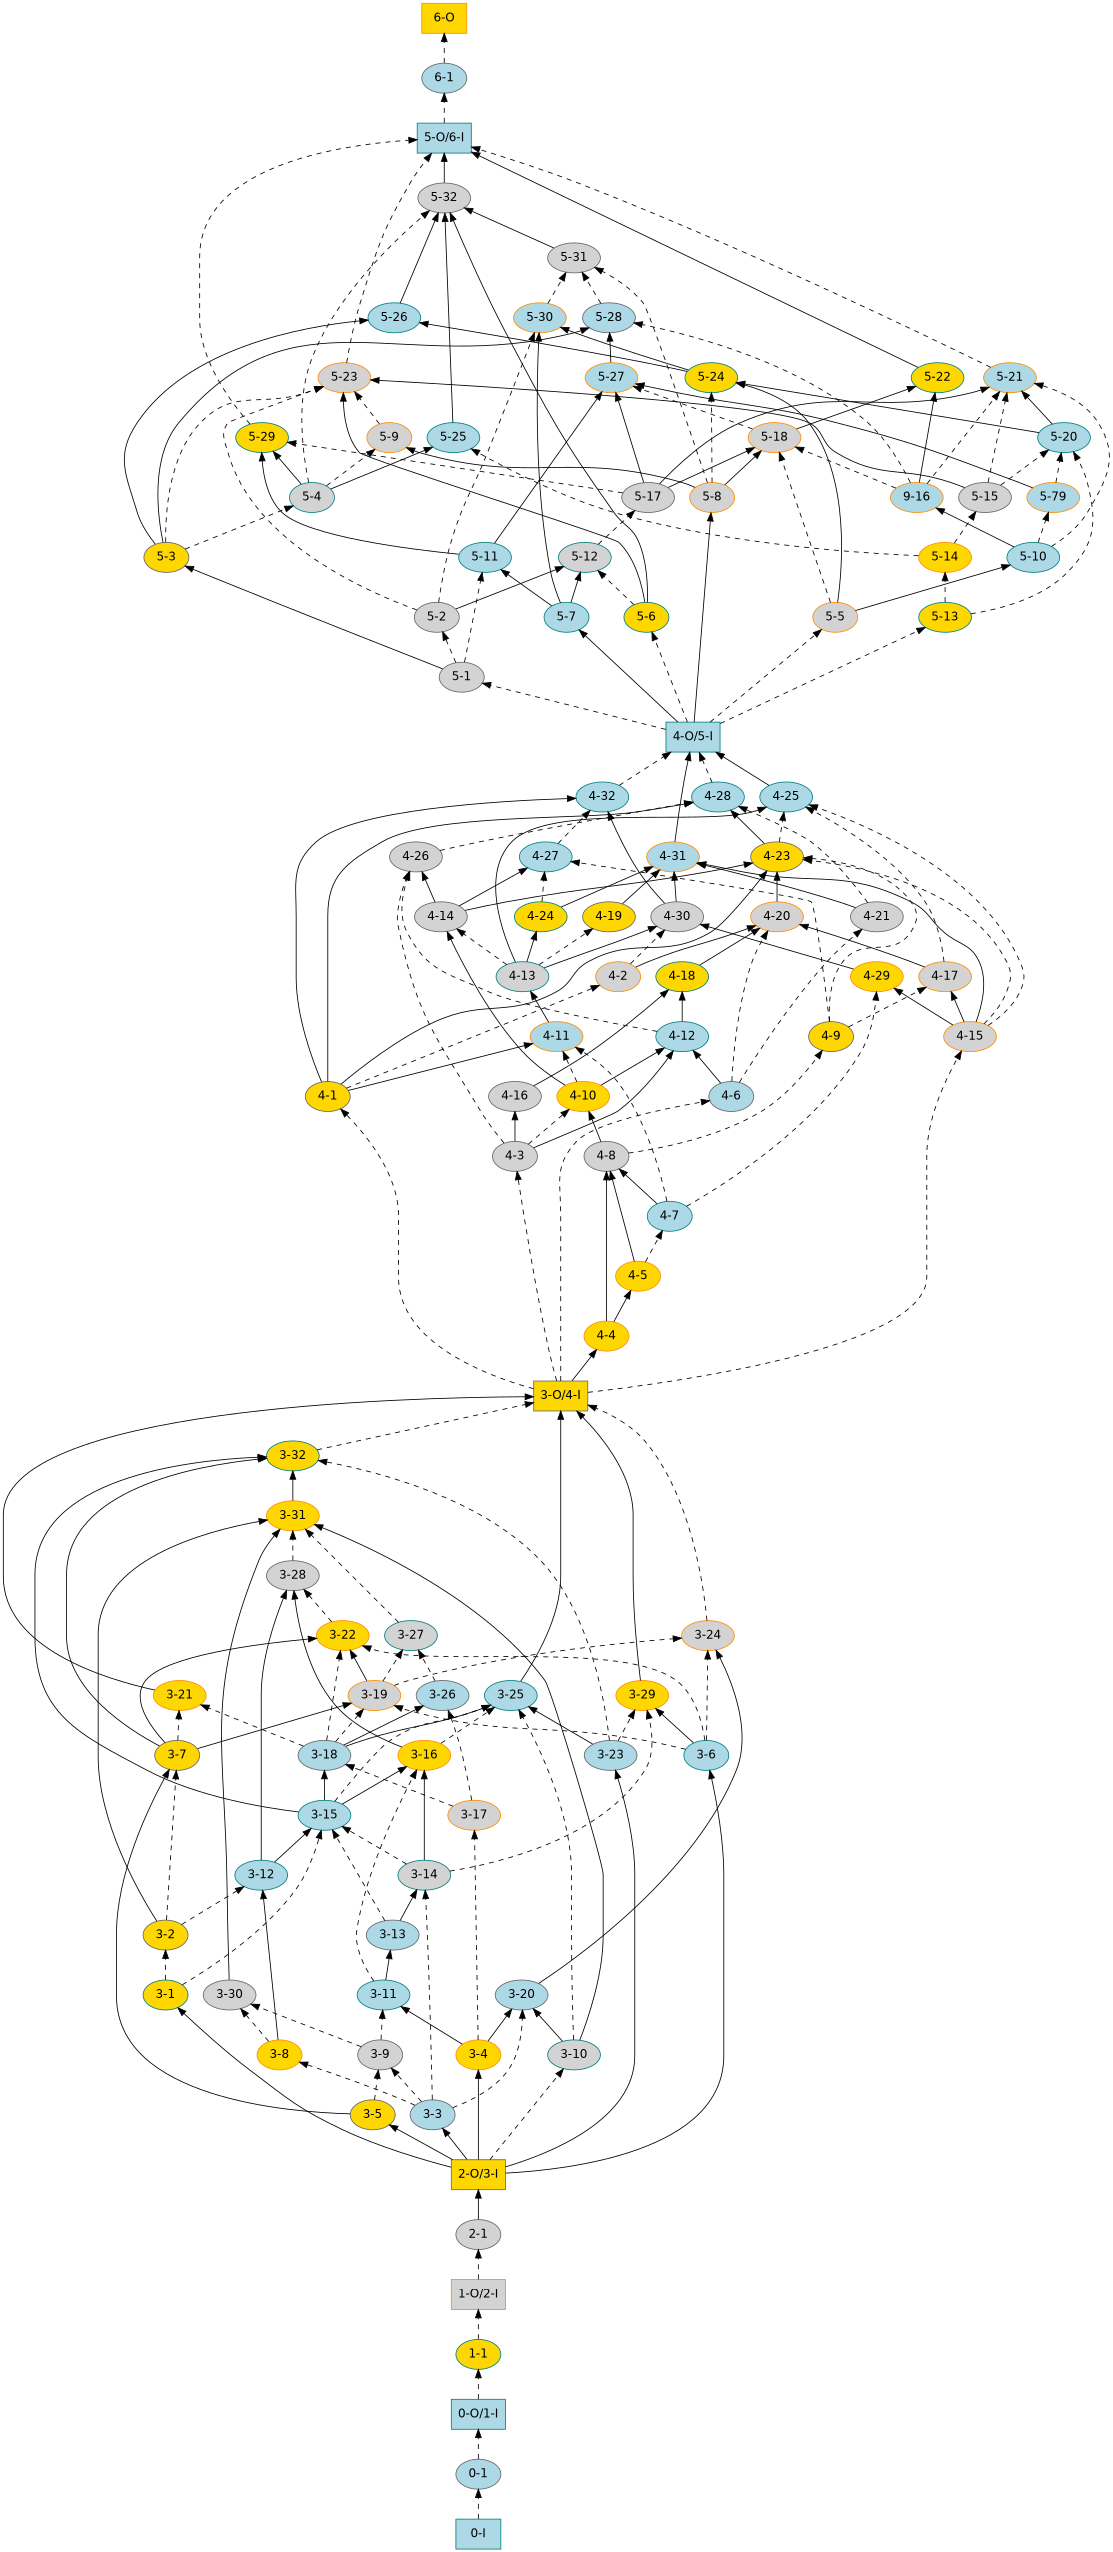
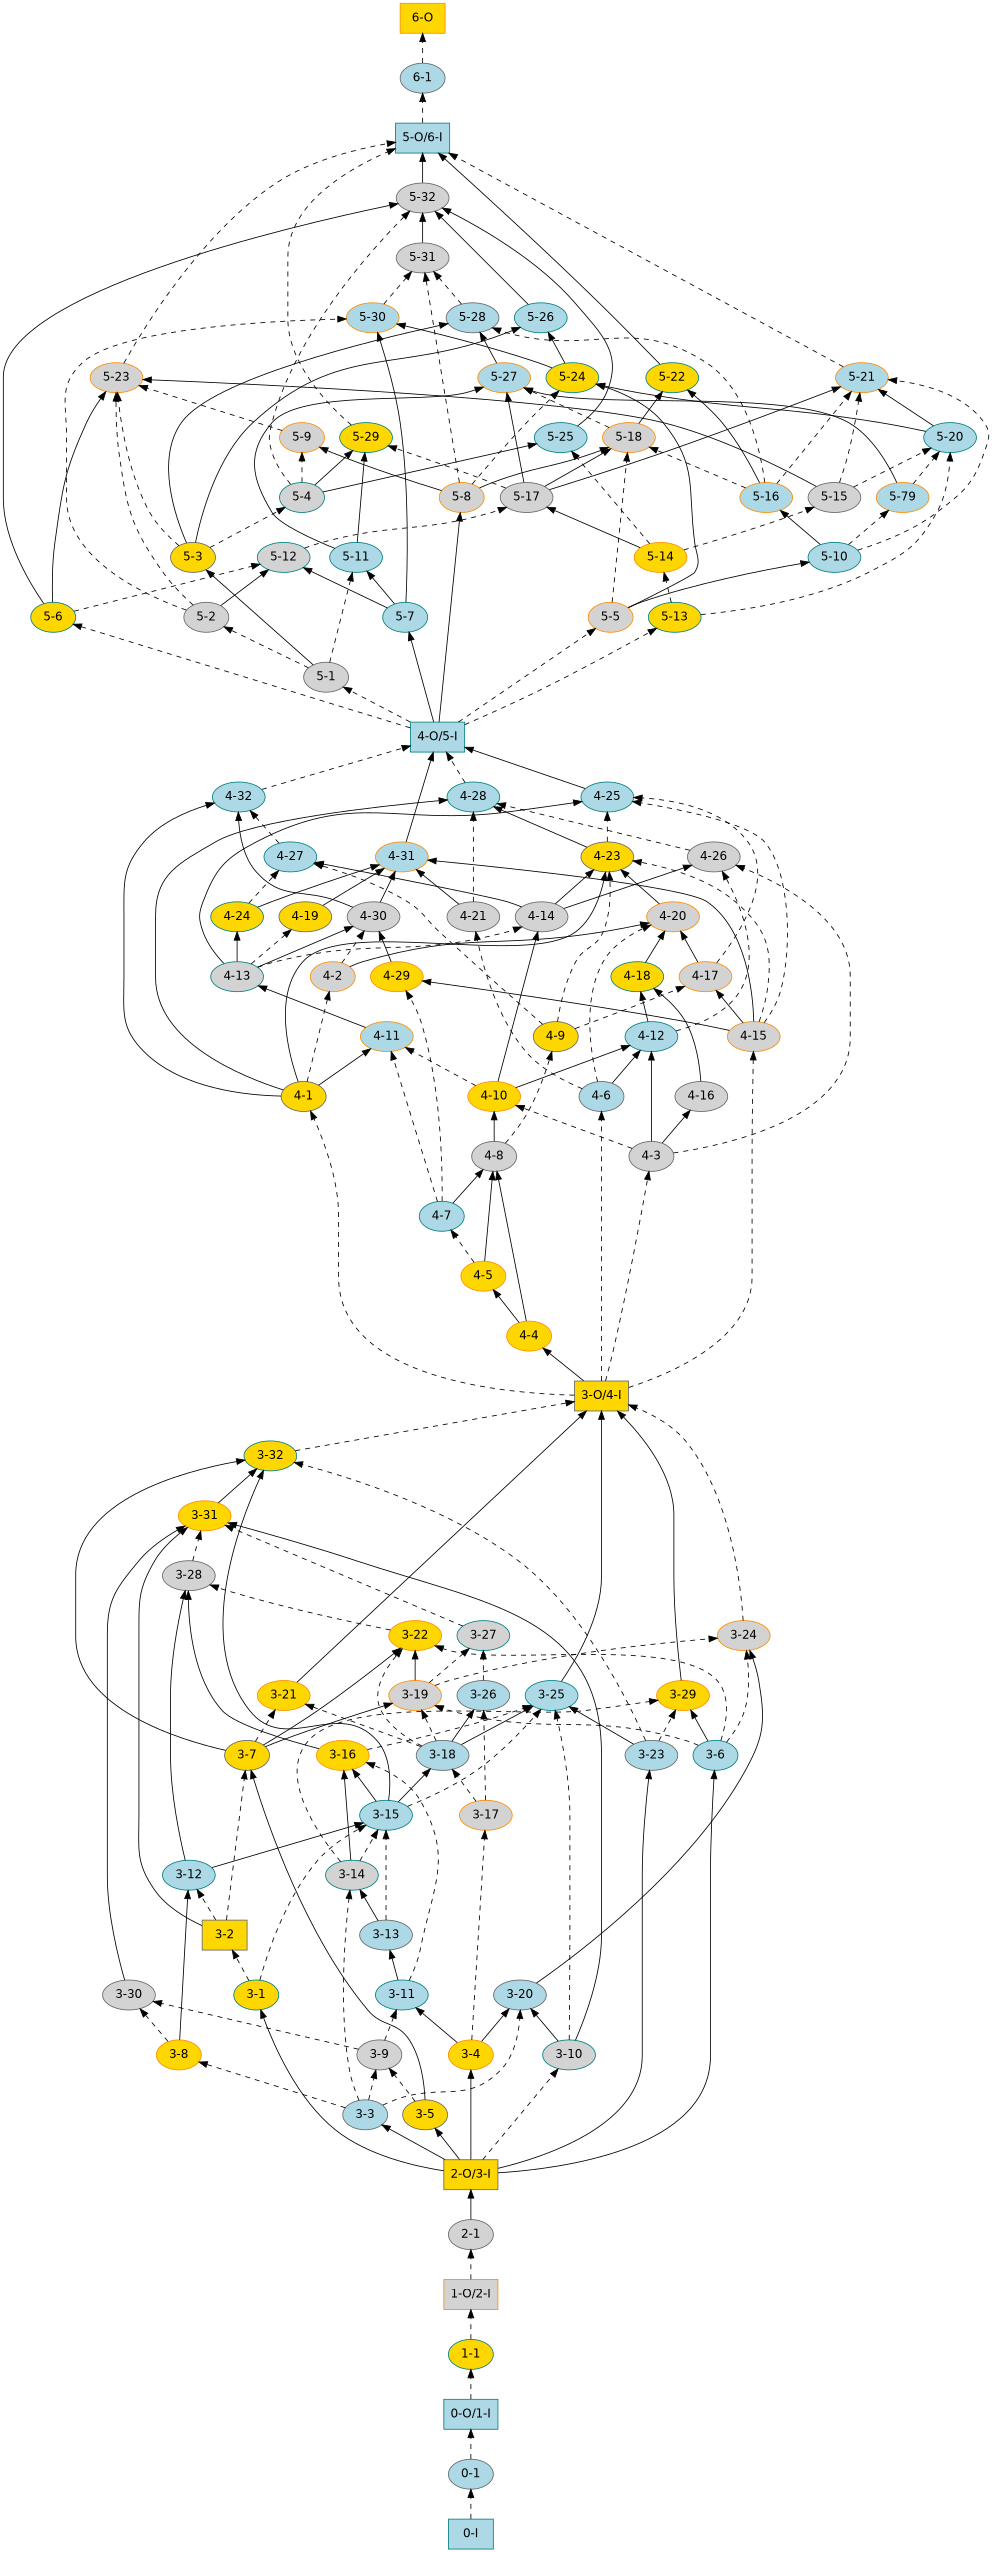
(917, 498) -> (766, 498)
none -> (598, 529)
(166, 1935) -> (225, 1935)
